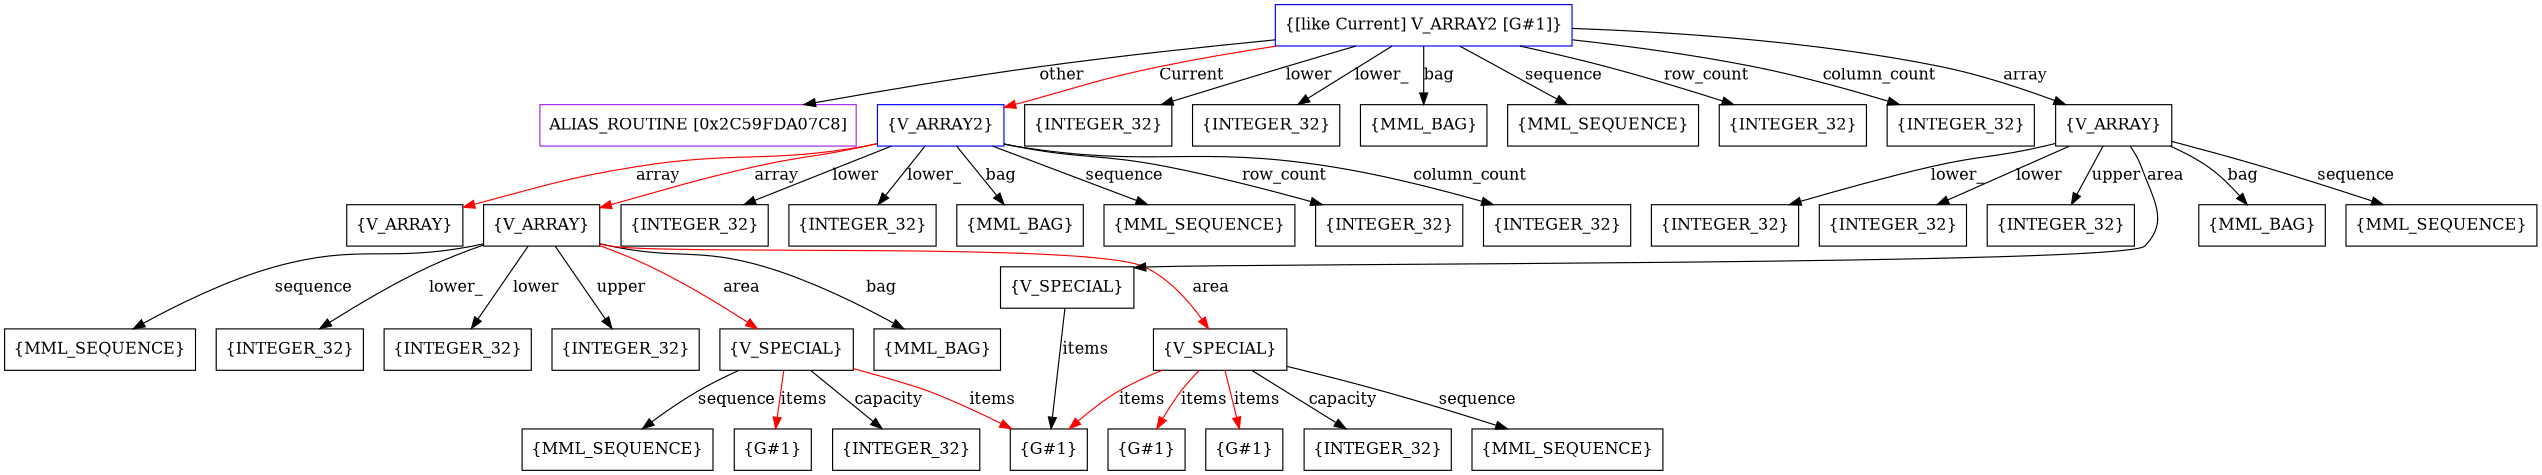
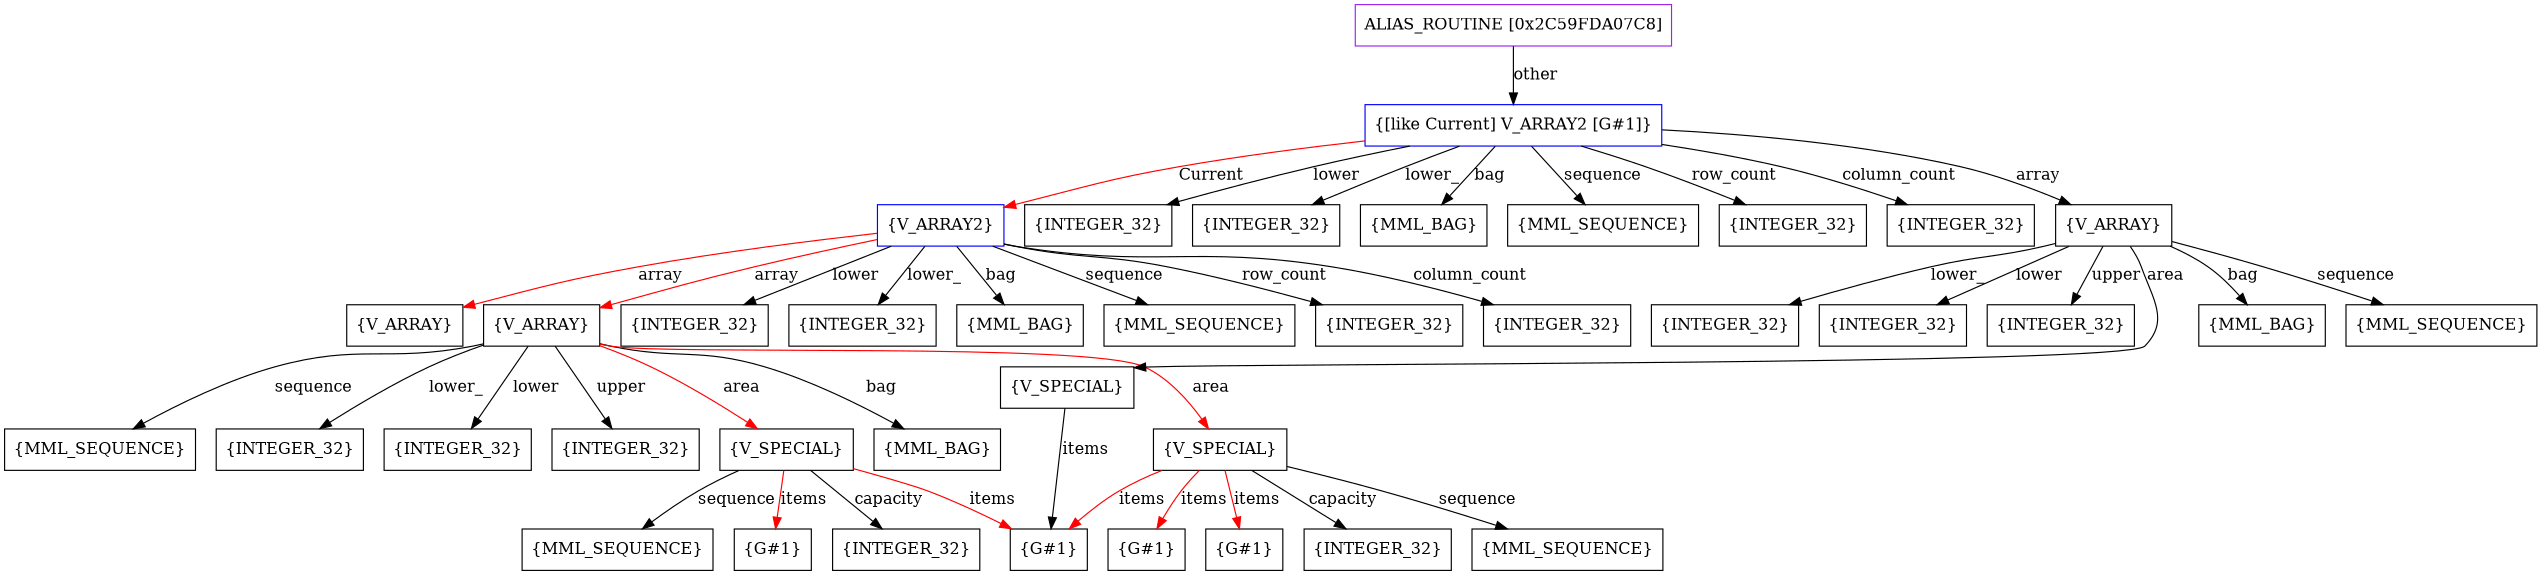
(1045, 66) -> (1513, 70)
